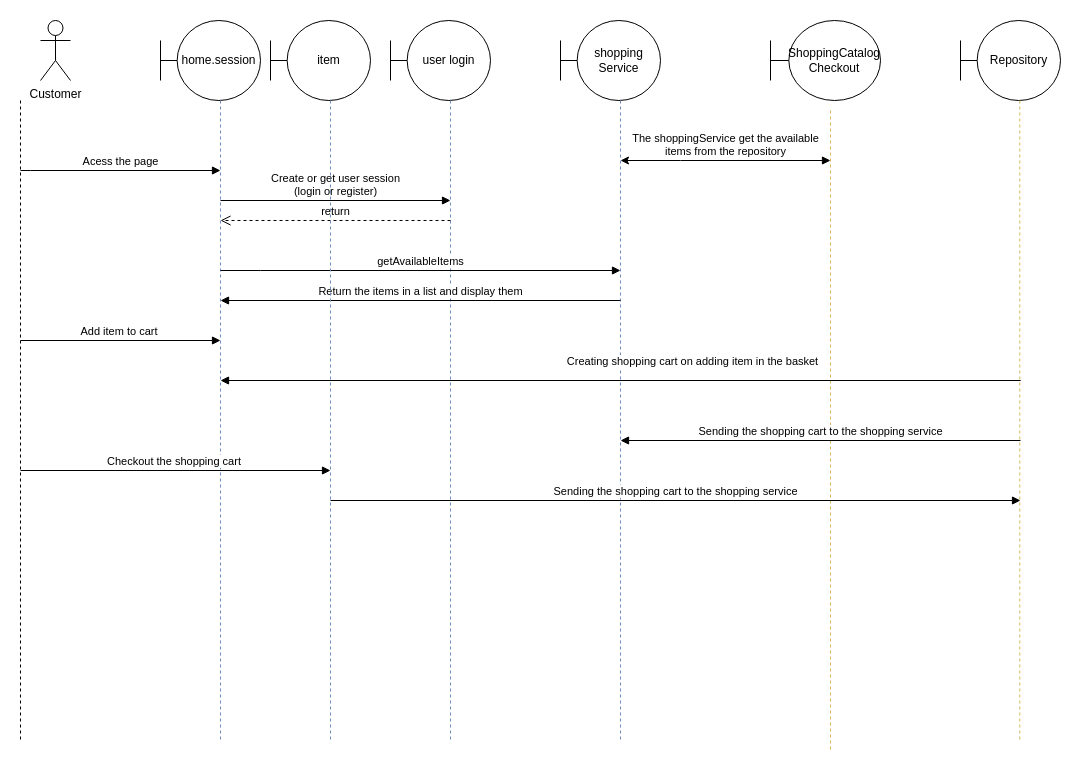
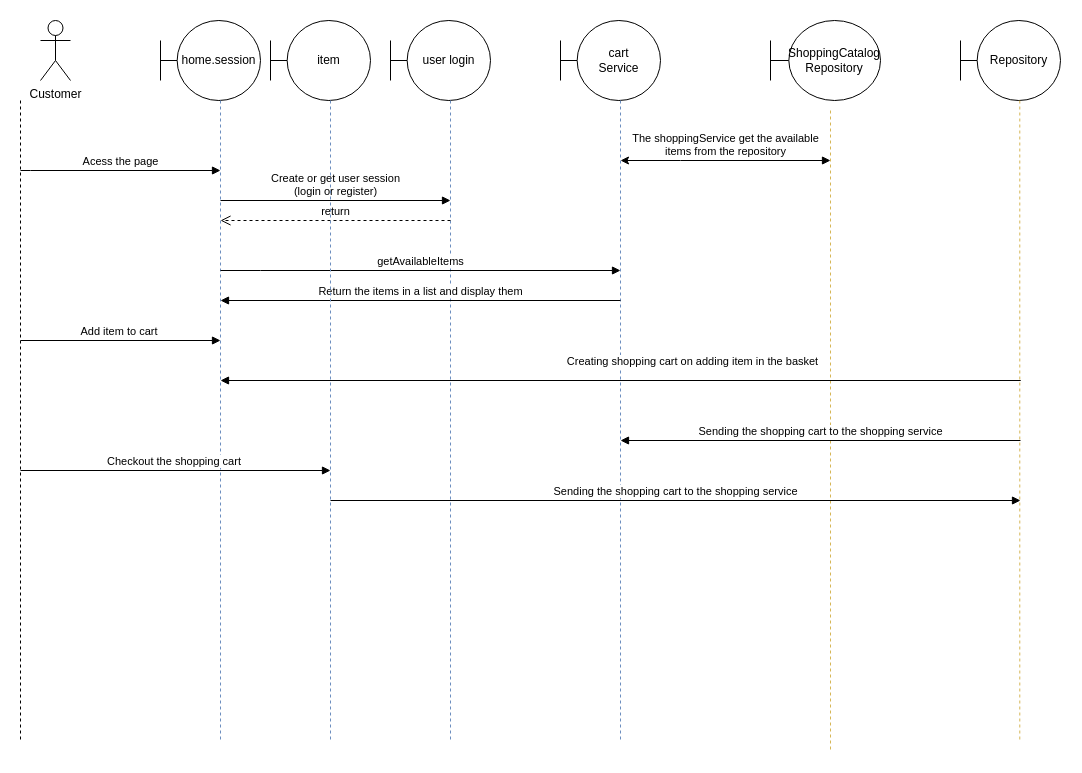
(619, 61) -> (619, 61)
(835, 61) -> (835, 61)
